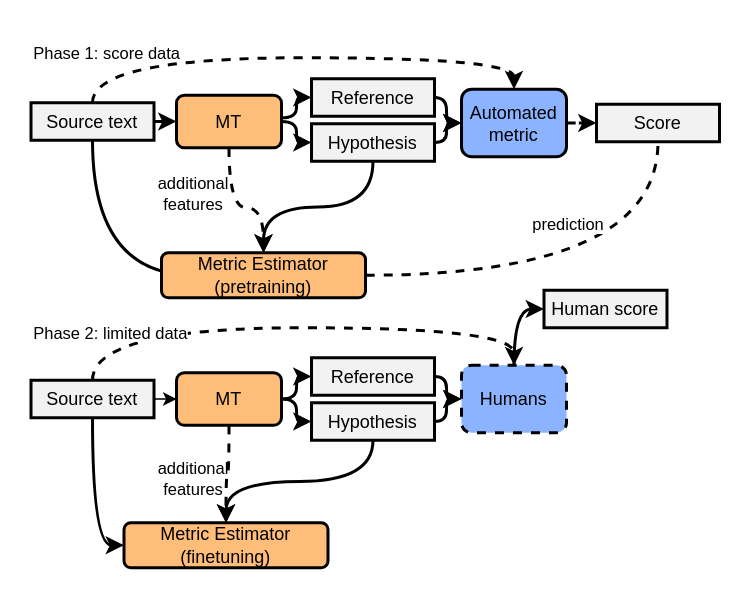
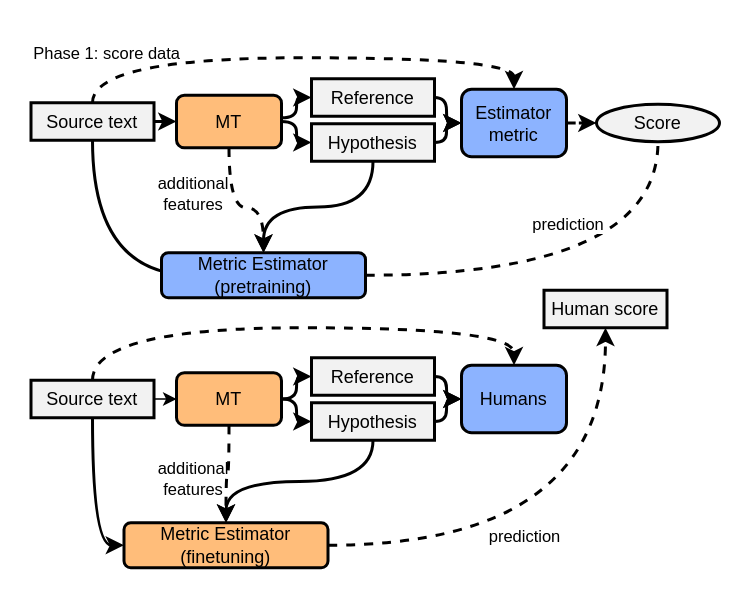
(658, 123) -> (658, 123)
(514, 124) -> (514, 124)
(263, 275) -> (263, 275)
(517, 327) -> none
(136, 328) -> none
(514, 399) -> (514, 399)
none -> (518, 505)
